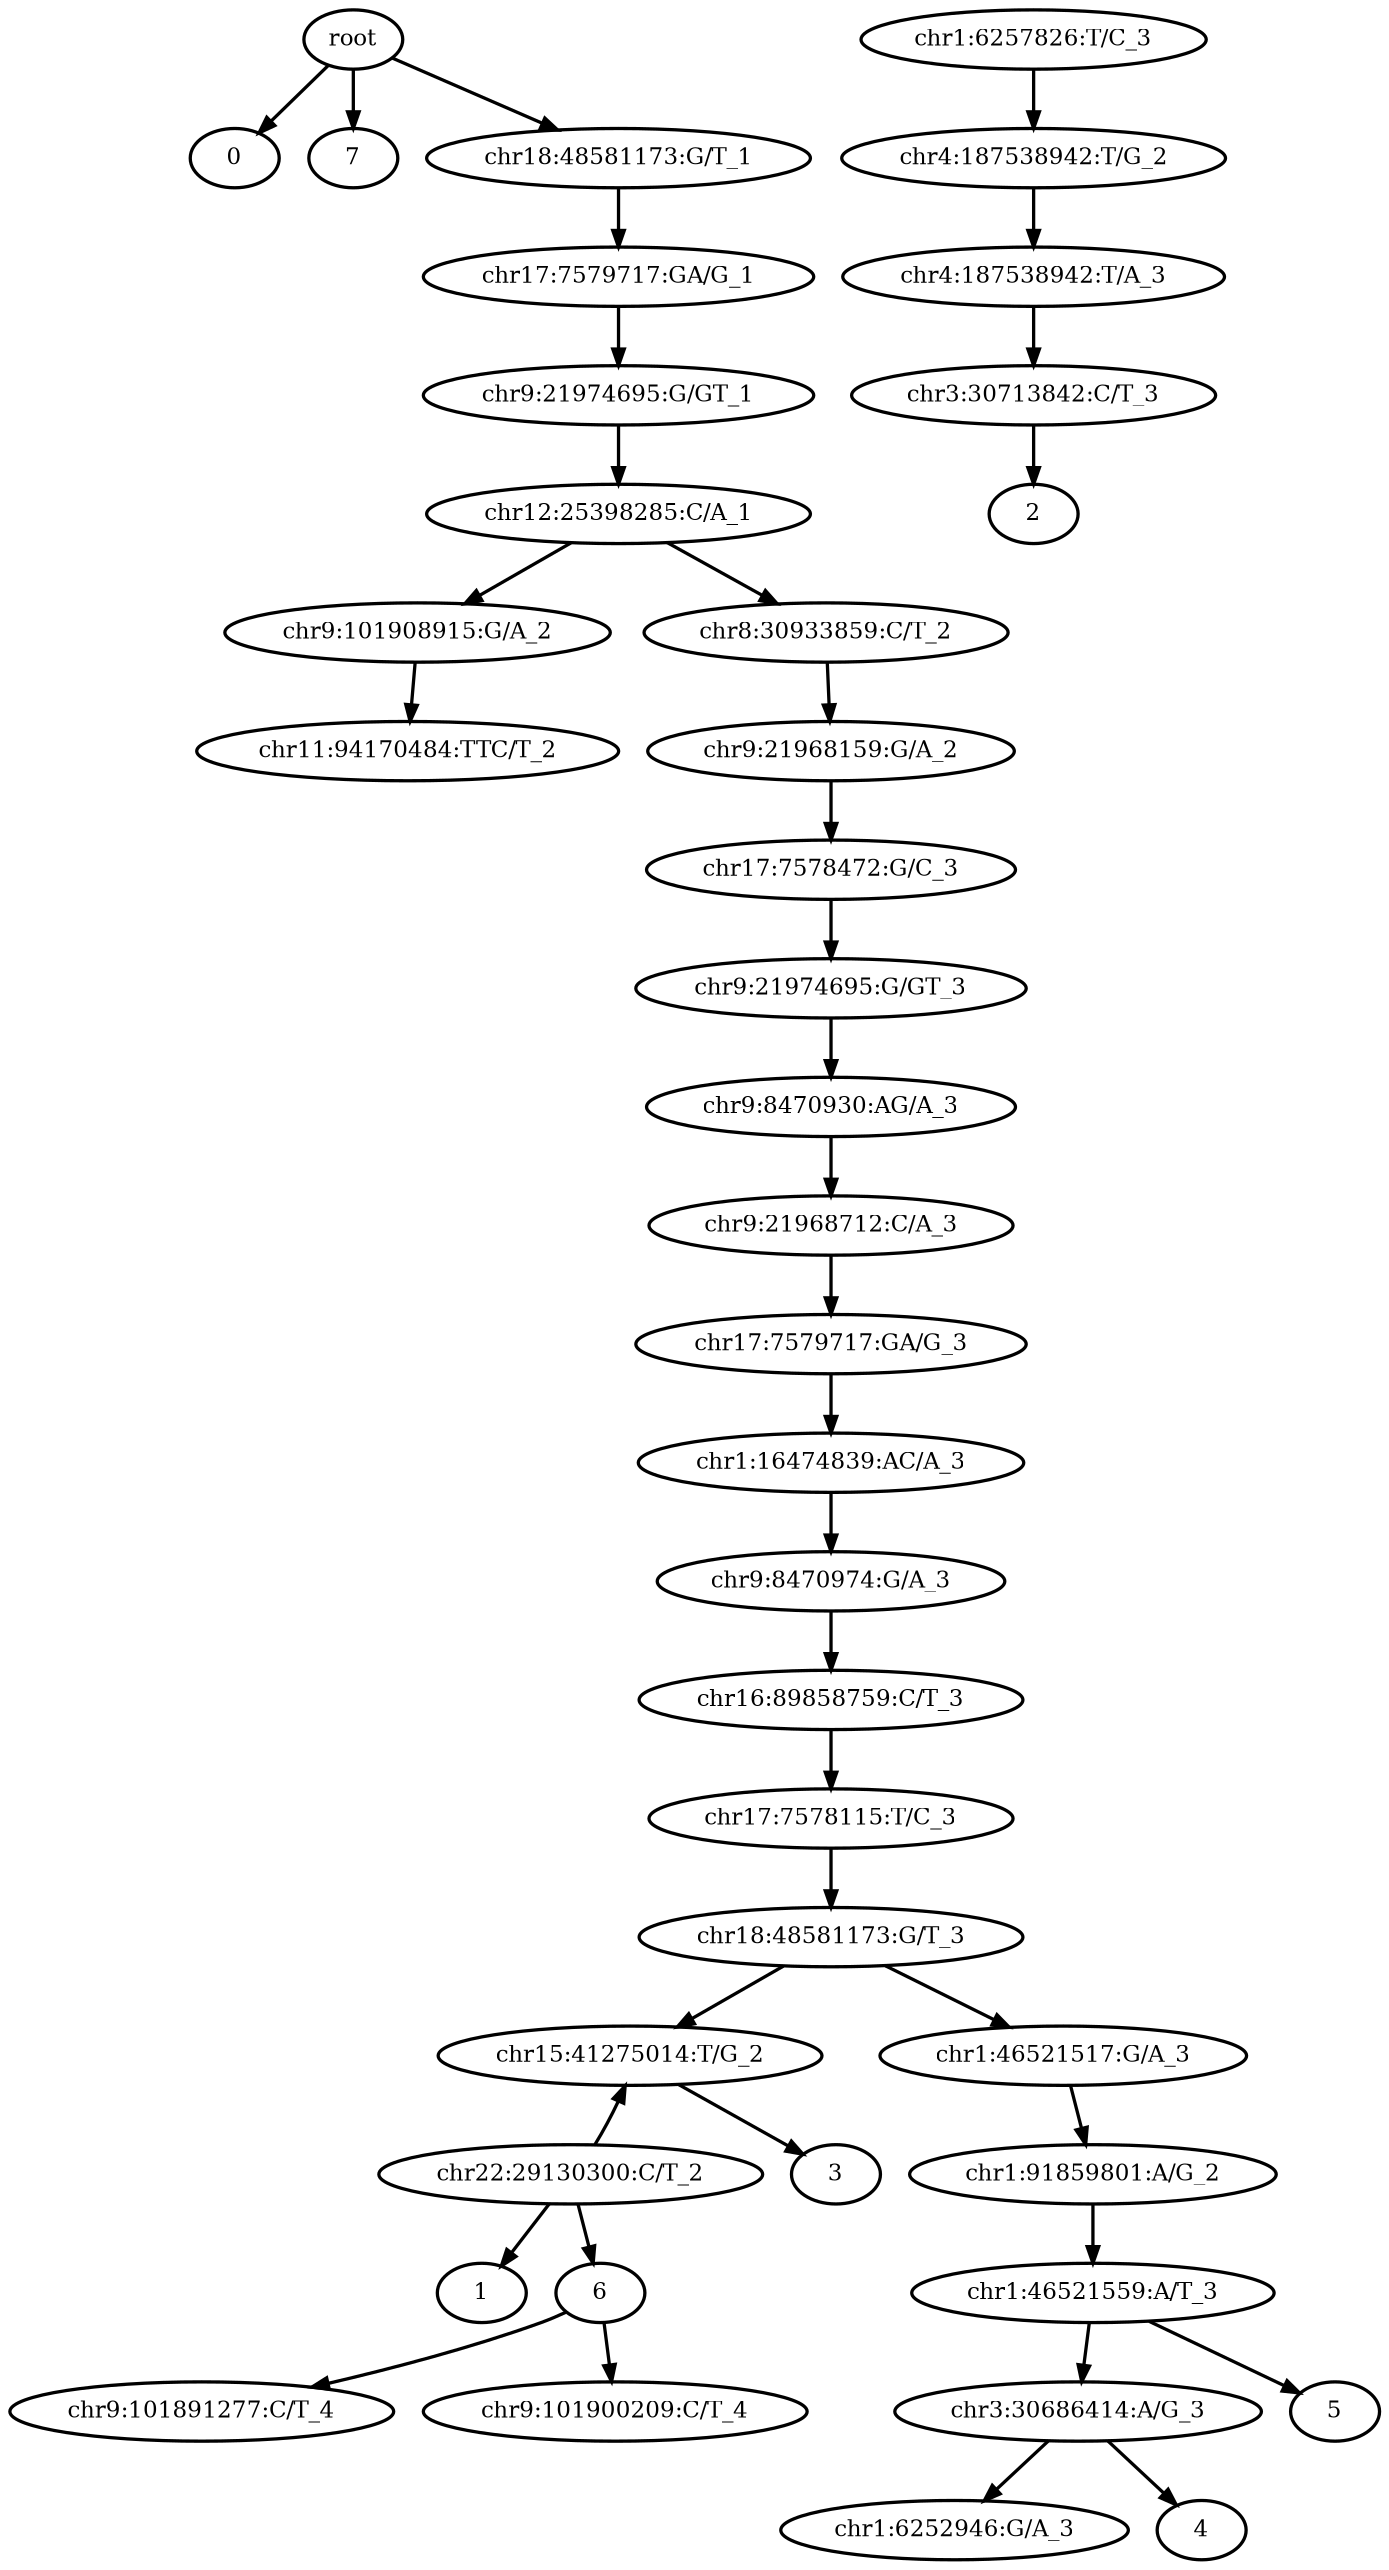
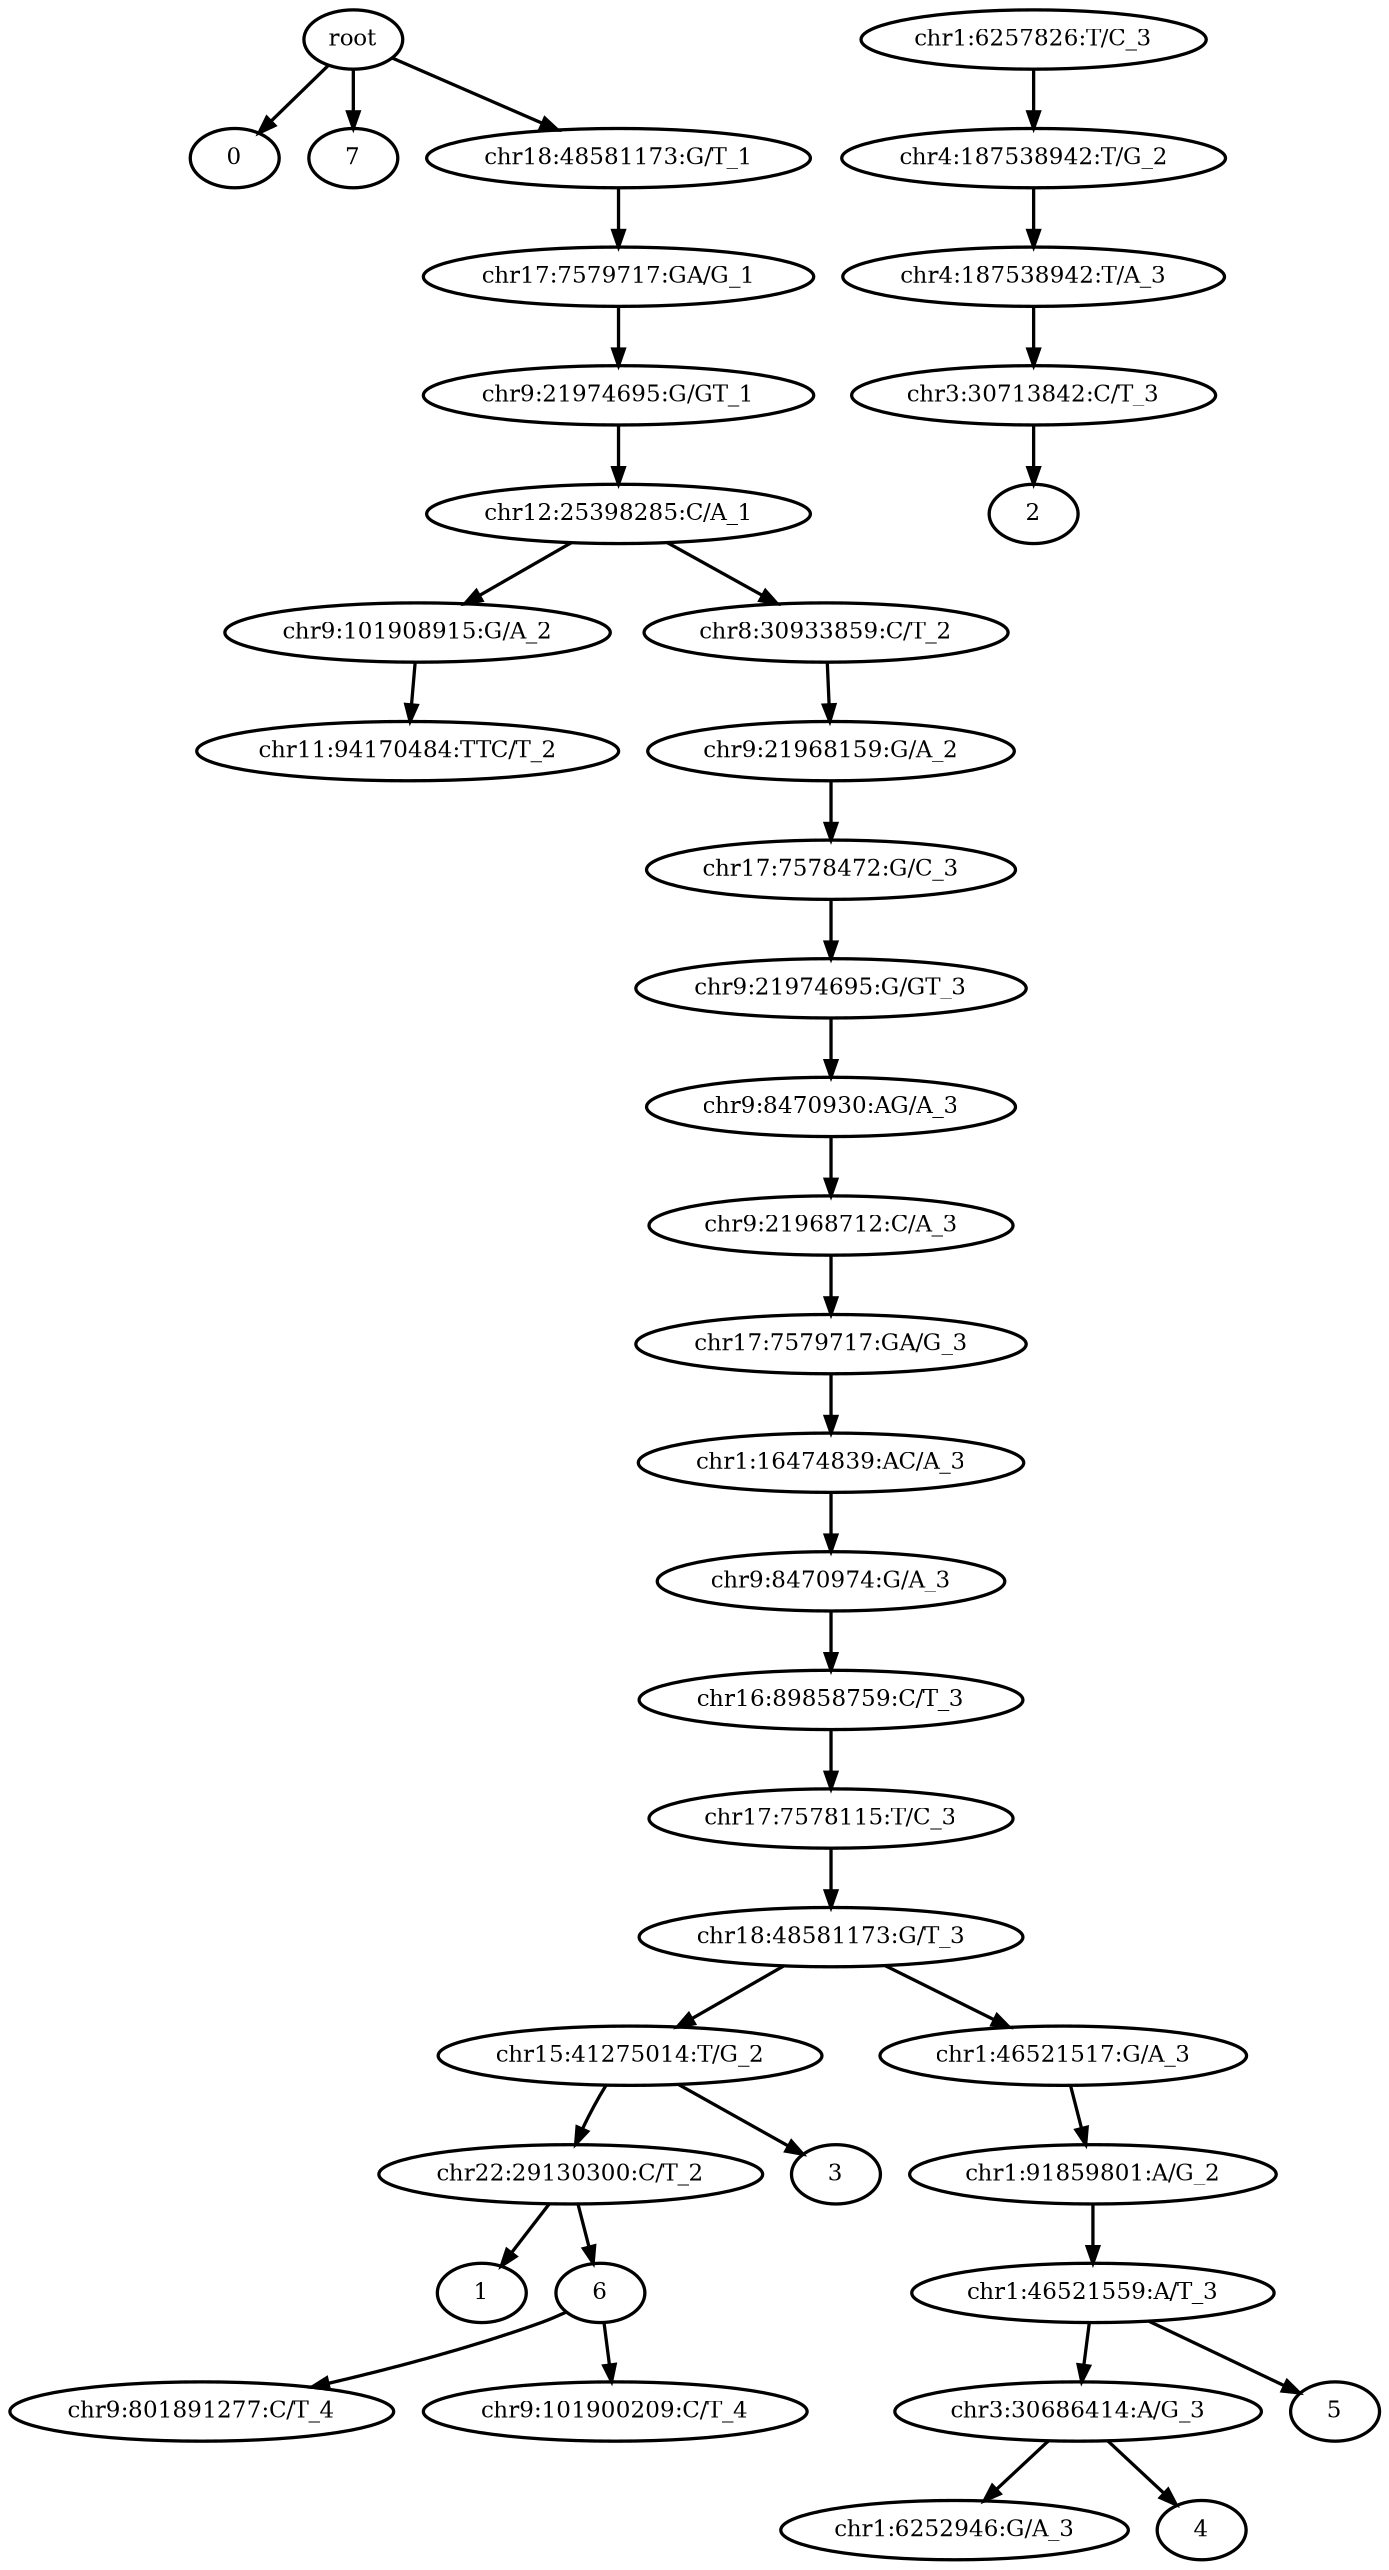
(607, 2123) -> (594, 2107)
(202, 2412) -> (202, 2412)
